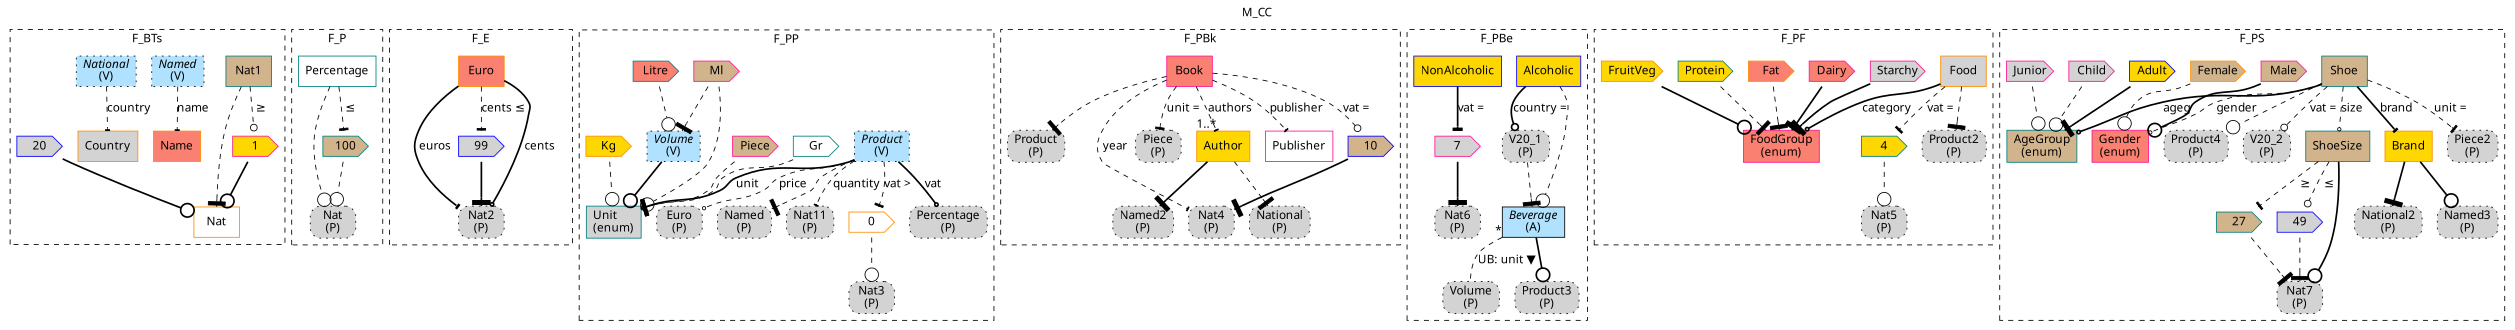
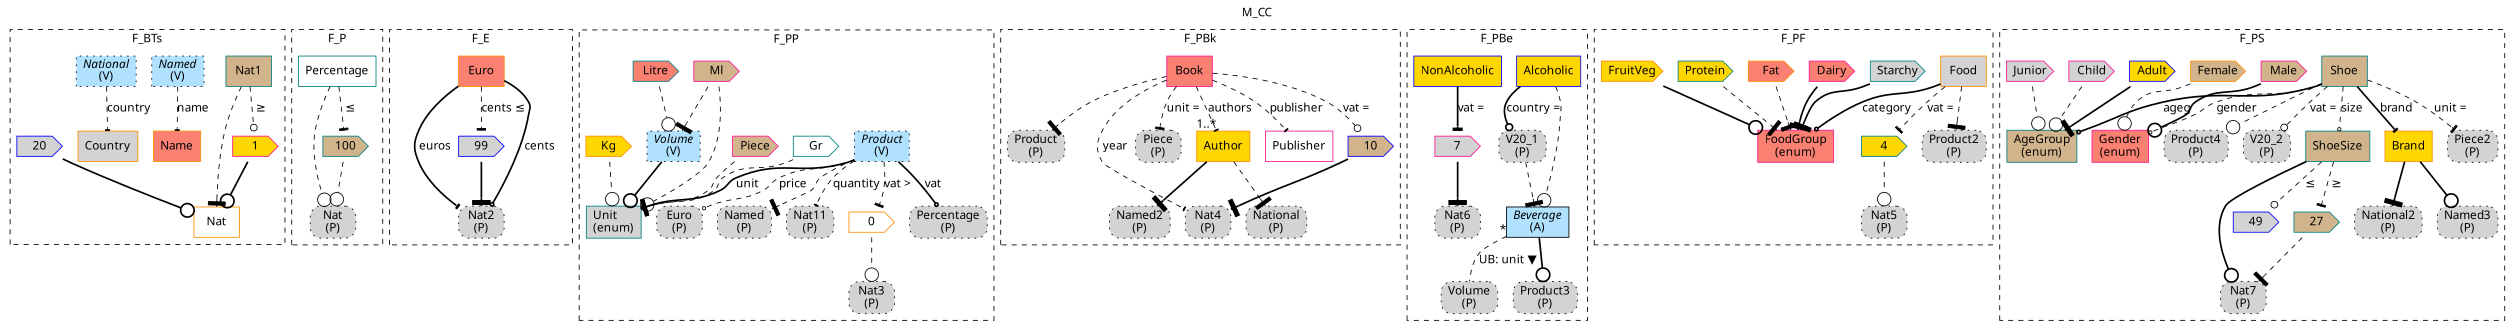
(1898, 71) -> (1898, 71)
(2300, 255) -> none
